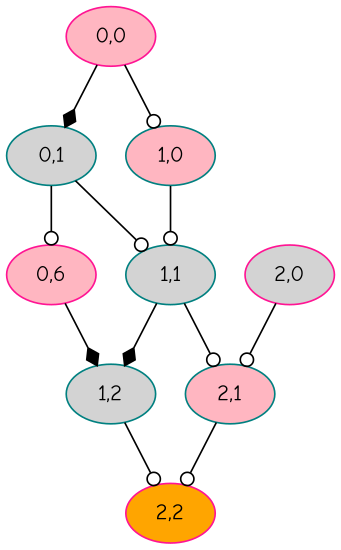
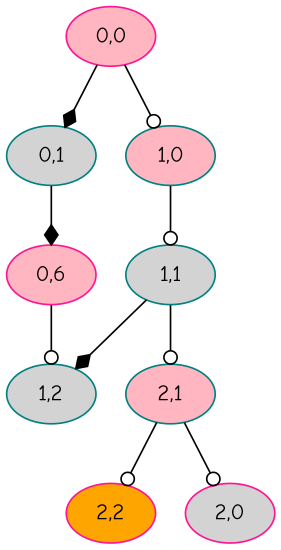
(51, 209) -> (51, 205)
(106, 210) -> none
(77, 326) -> (51, 328)
(263, 328) -> (197, 448)
(138, 448) -> none
